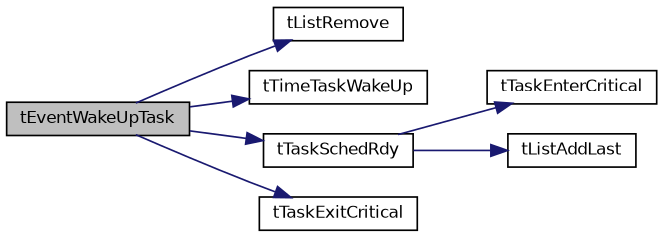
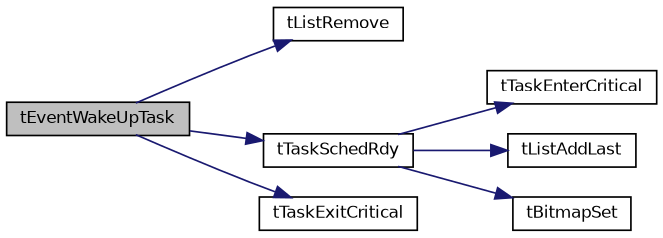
(338, 87) -> none
none -> (572, 214)
